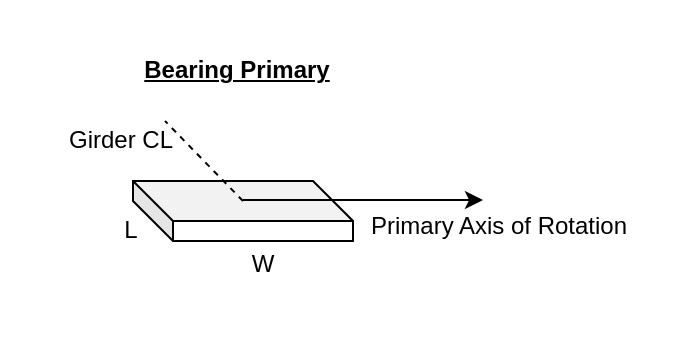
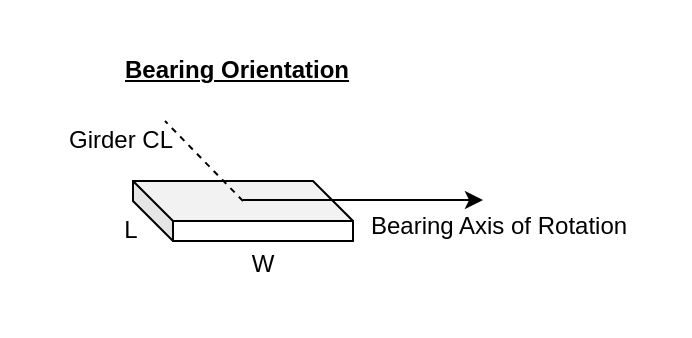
(238, 71) -> (238, 71)
(500, 227) -> (500, 227)
